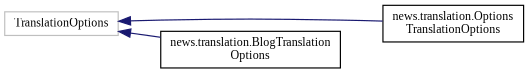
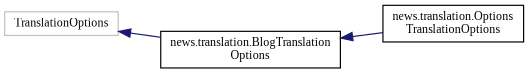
(257, 19) -> (368, 35)
